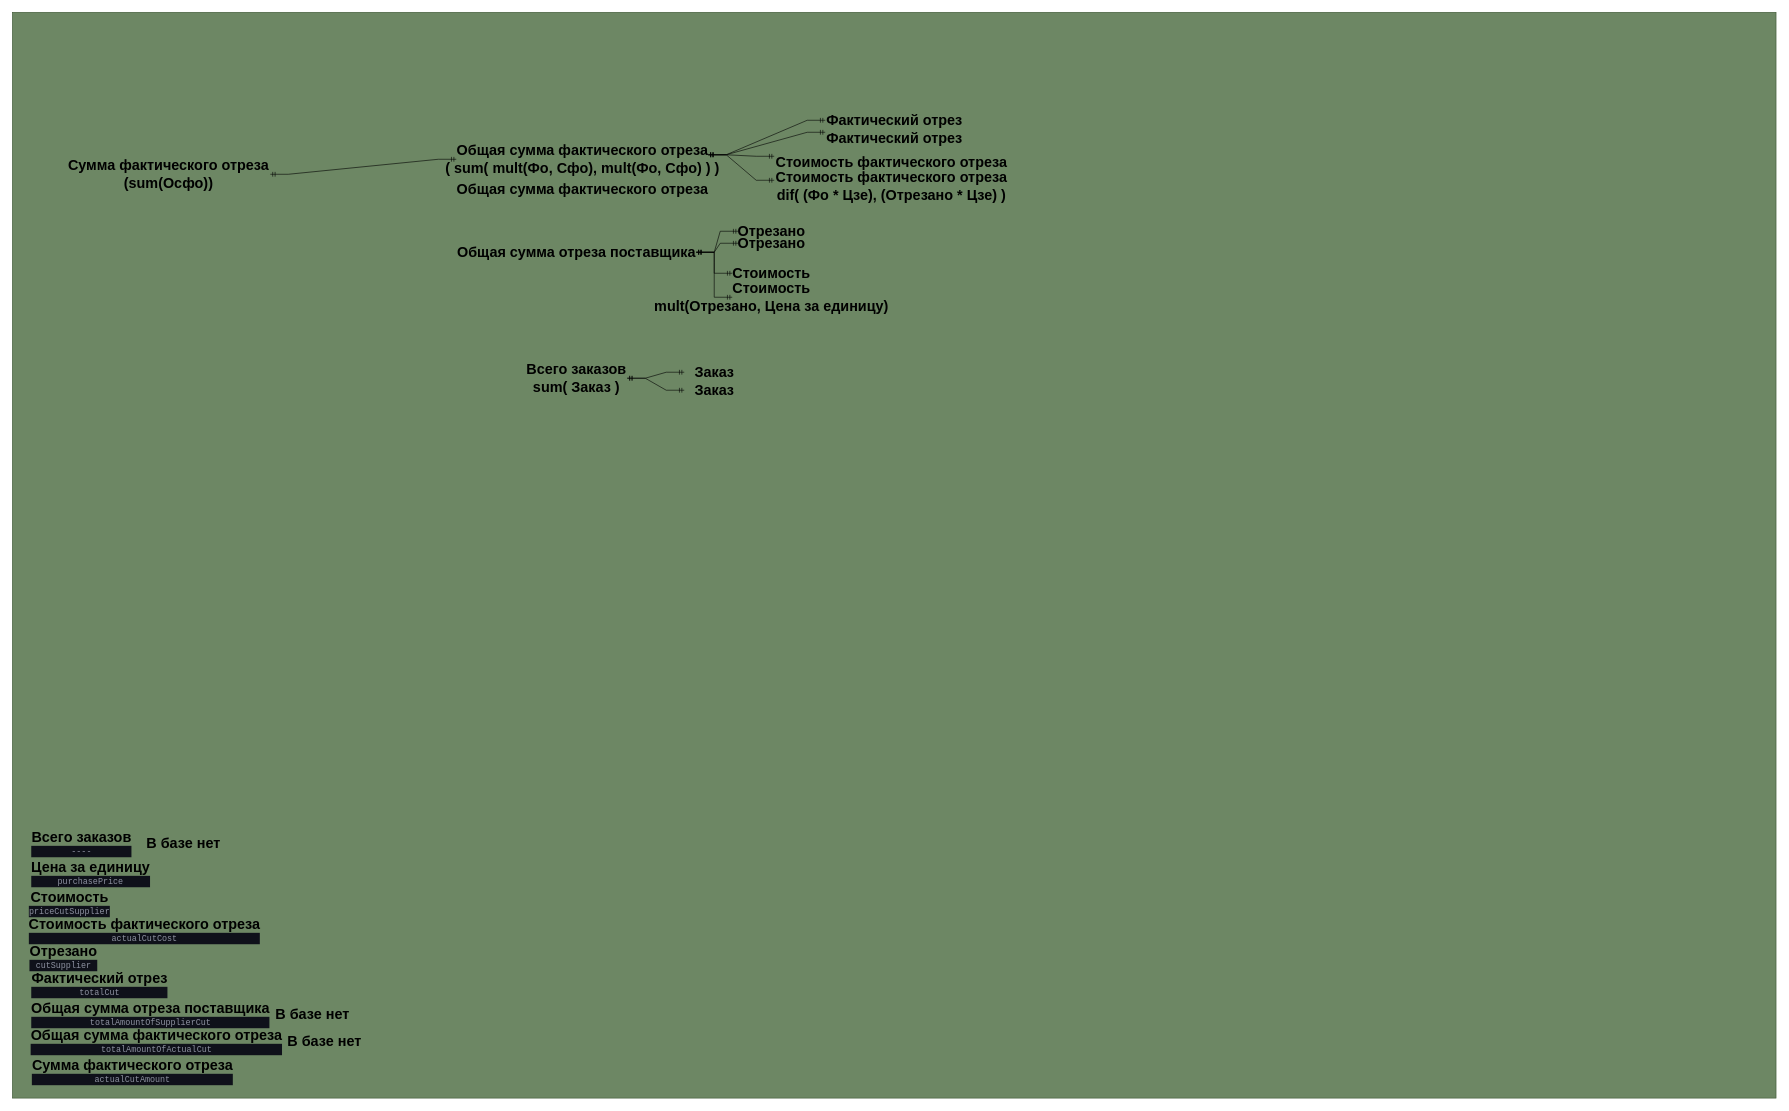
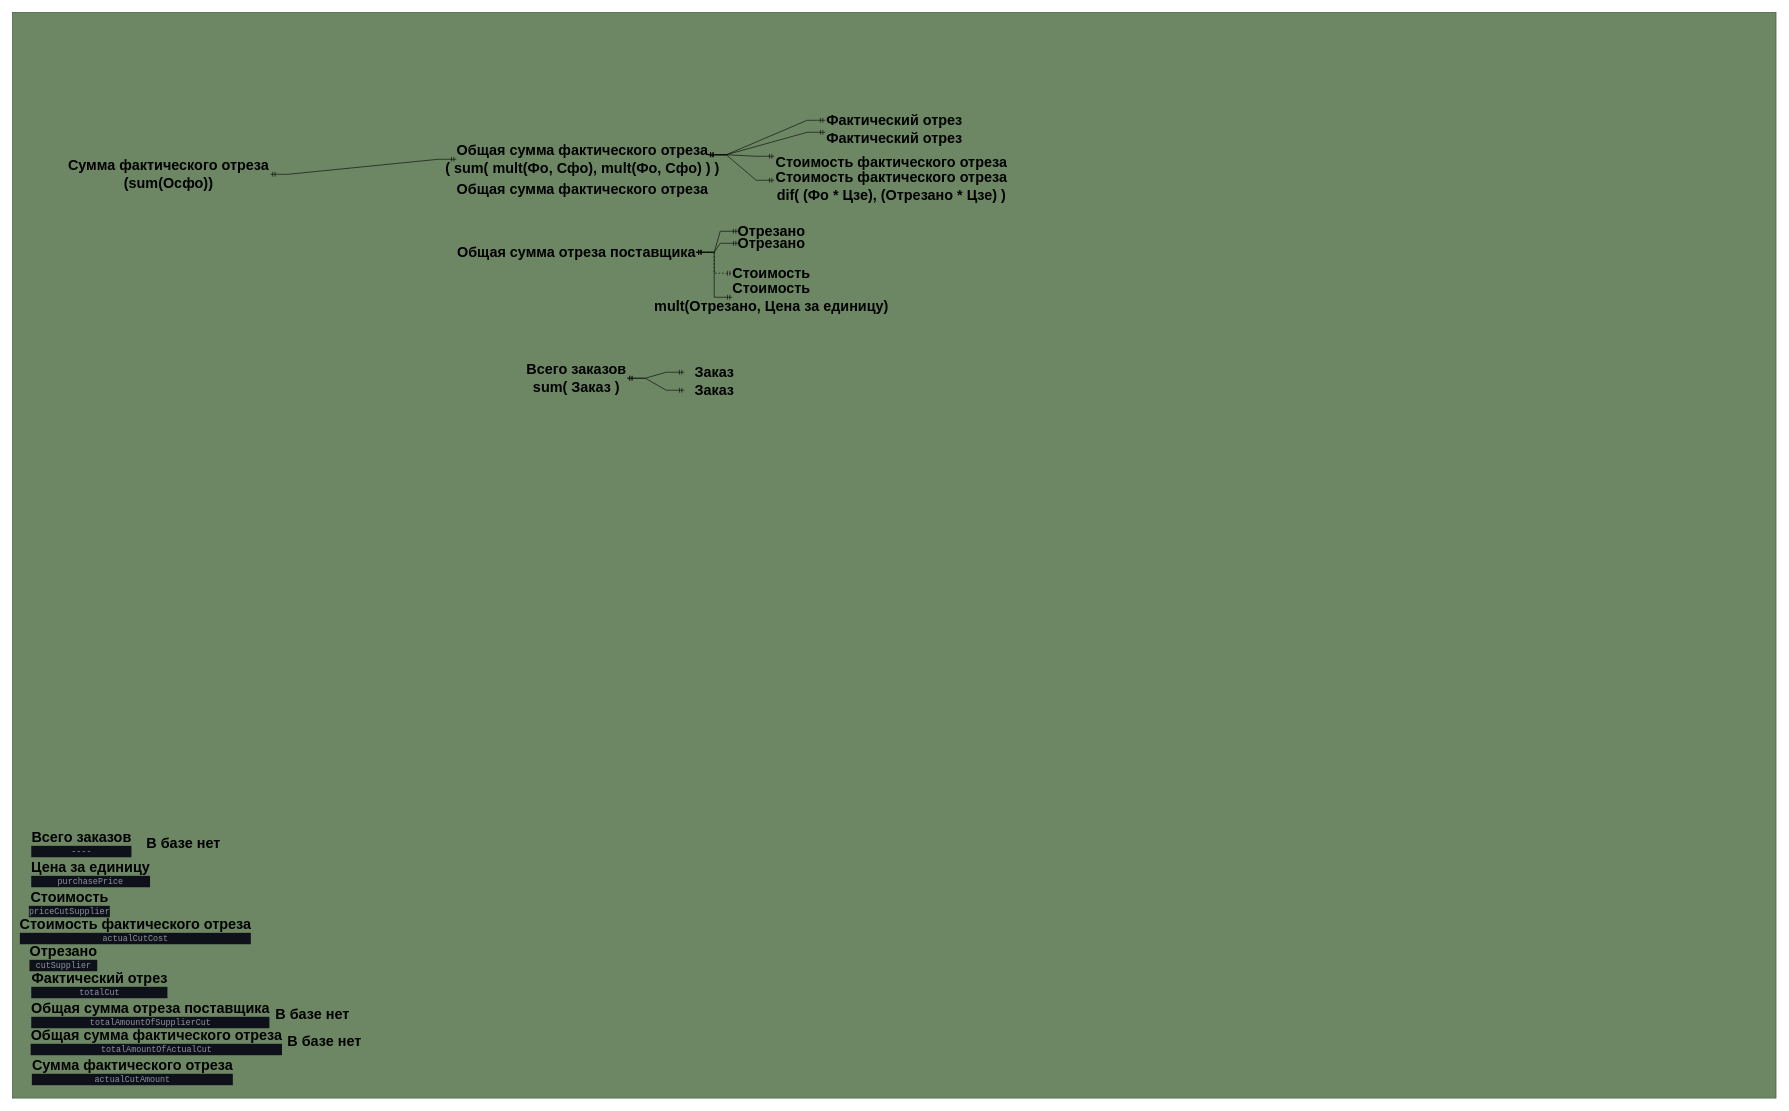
(724, 273) -> (724, 273)
(144, 930) -> (135, 930)
